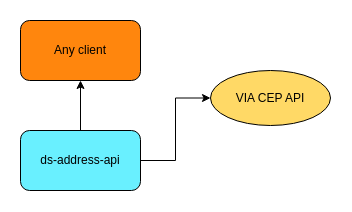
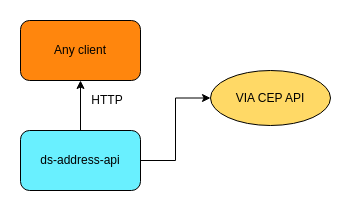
none -> (108, 101)
